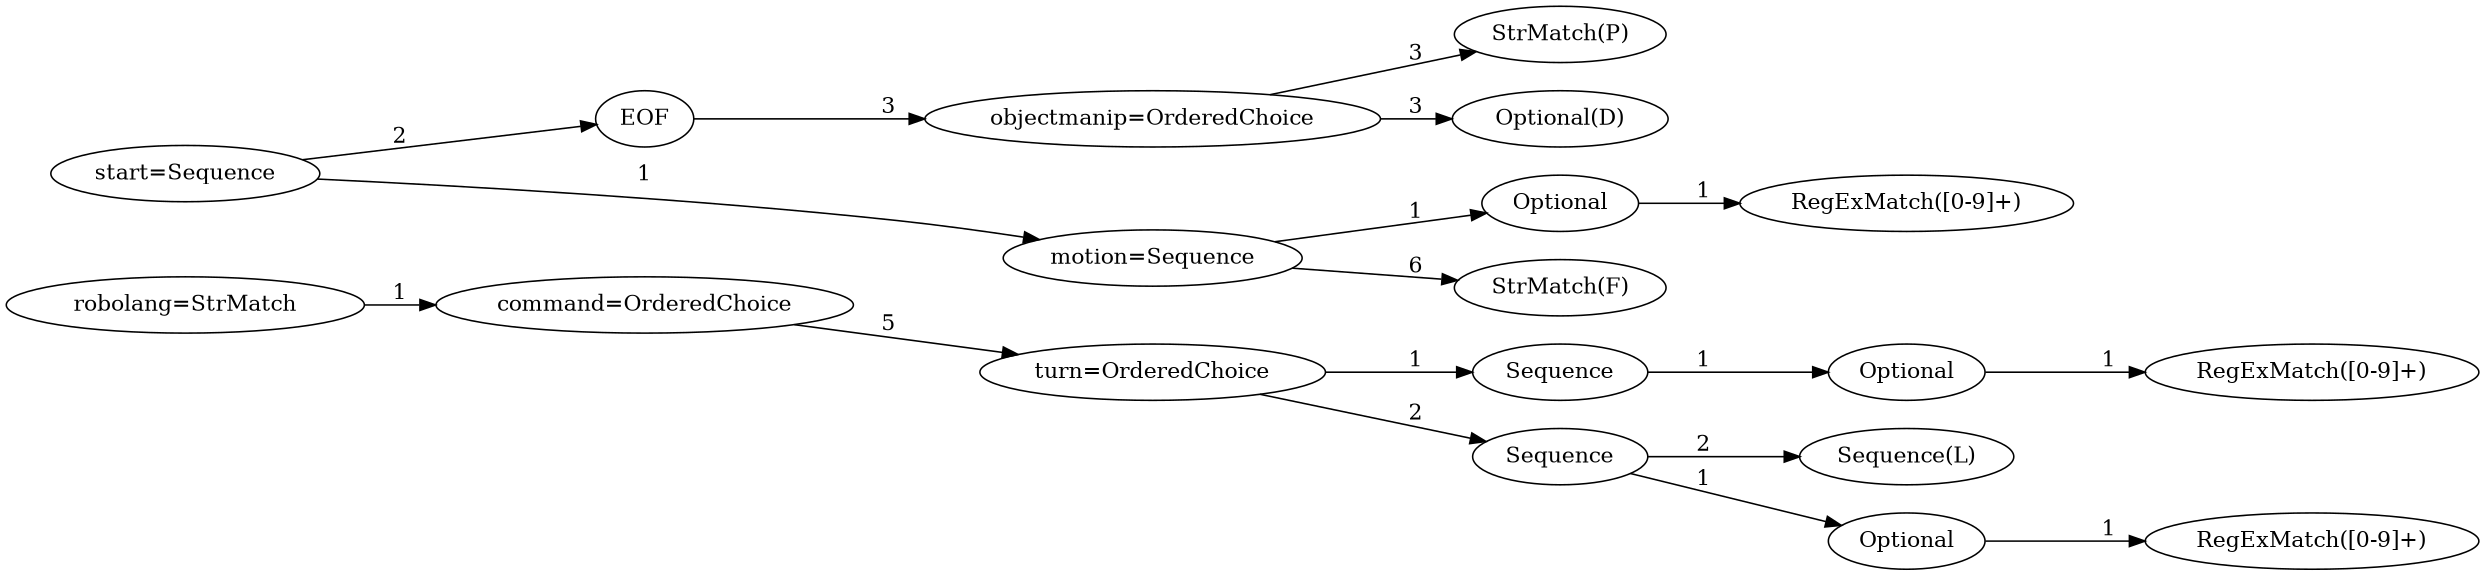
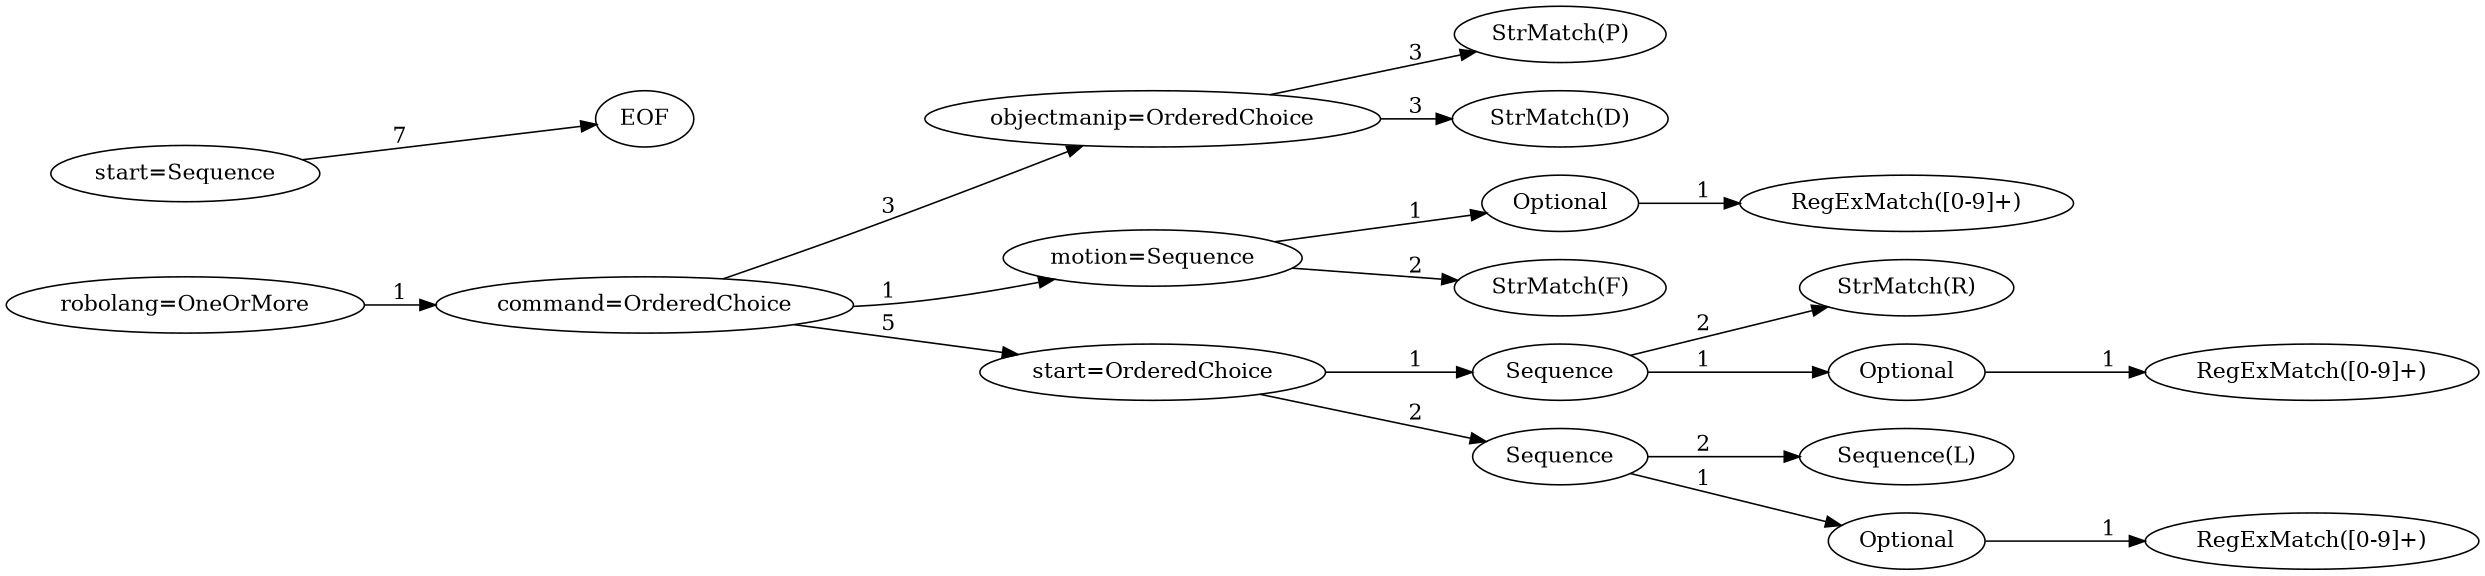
(801, 119) -> (896, 217)
(1560, 119) -> (1560, 119)
(400, 137) -> (400, 137)
(671, 200) -> (946, 298)
(1416, 267) -> (1416, 267)
none -> (1907, 288)
(185, 305) -> (185, 305)
(1153, 372) -> (1153, 372)
